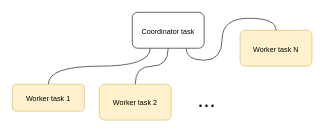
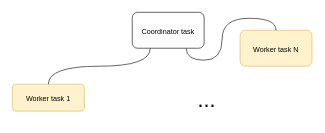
(152, 66) -> none
(135, 102) -> none
